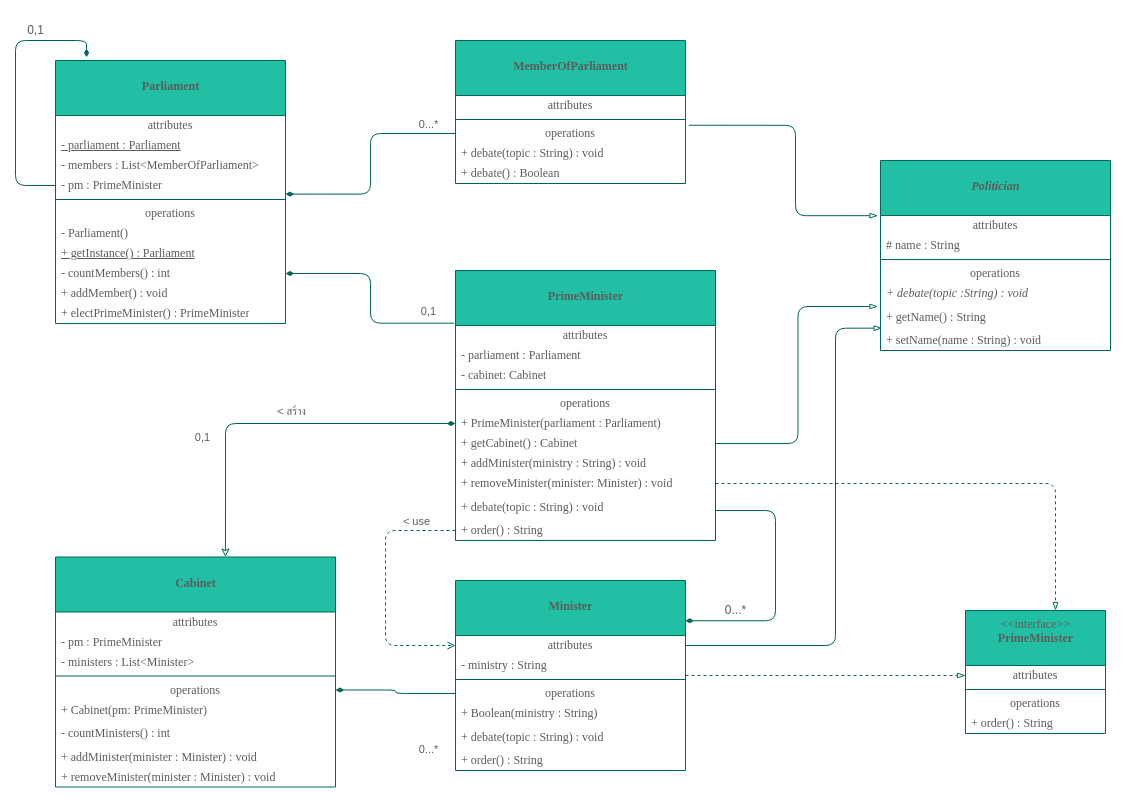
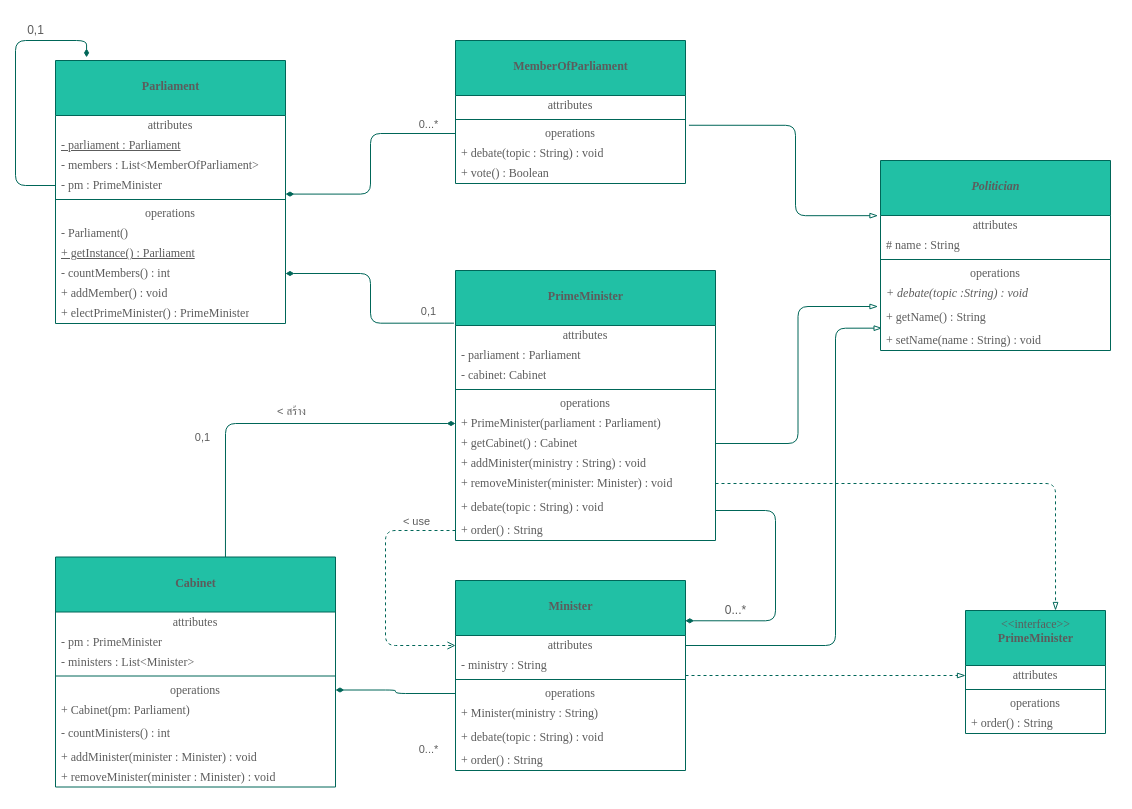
(521, 174) -> (514, 174)
(225, 549) -> (225, 551)
(145, 711) -> (136, 711)
(543, 714) -> (545, 714)
